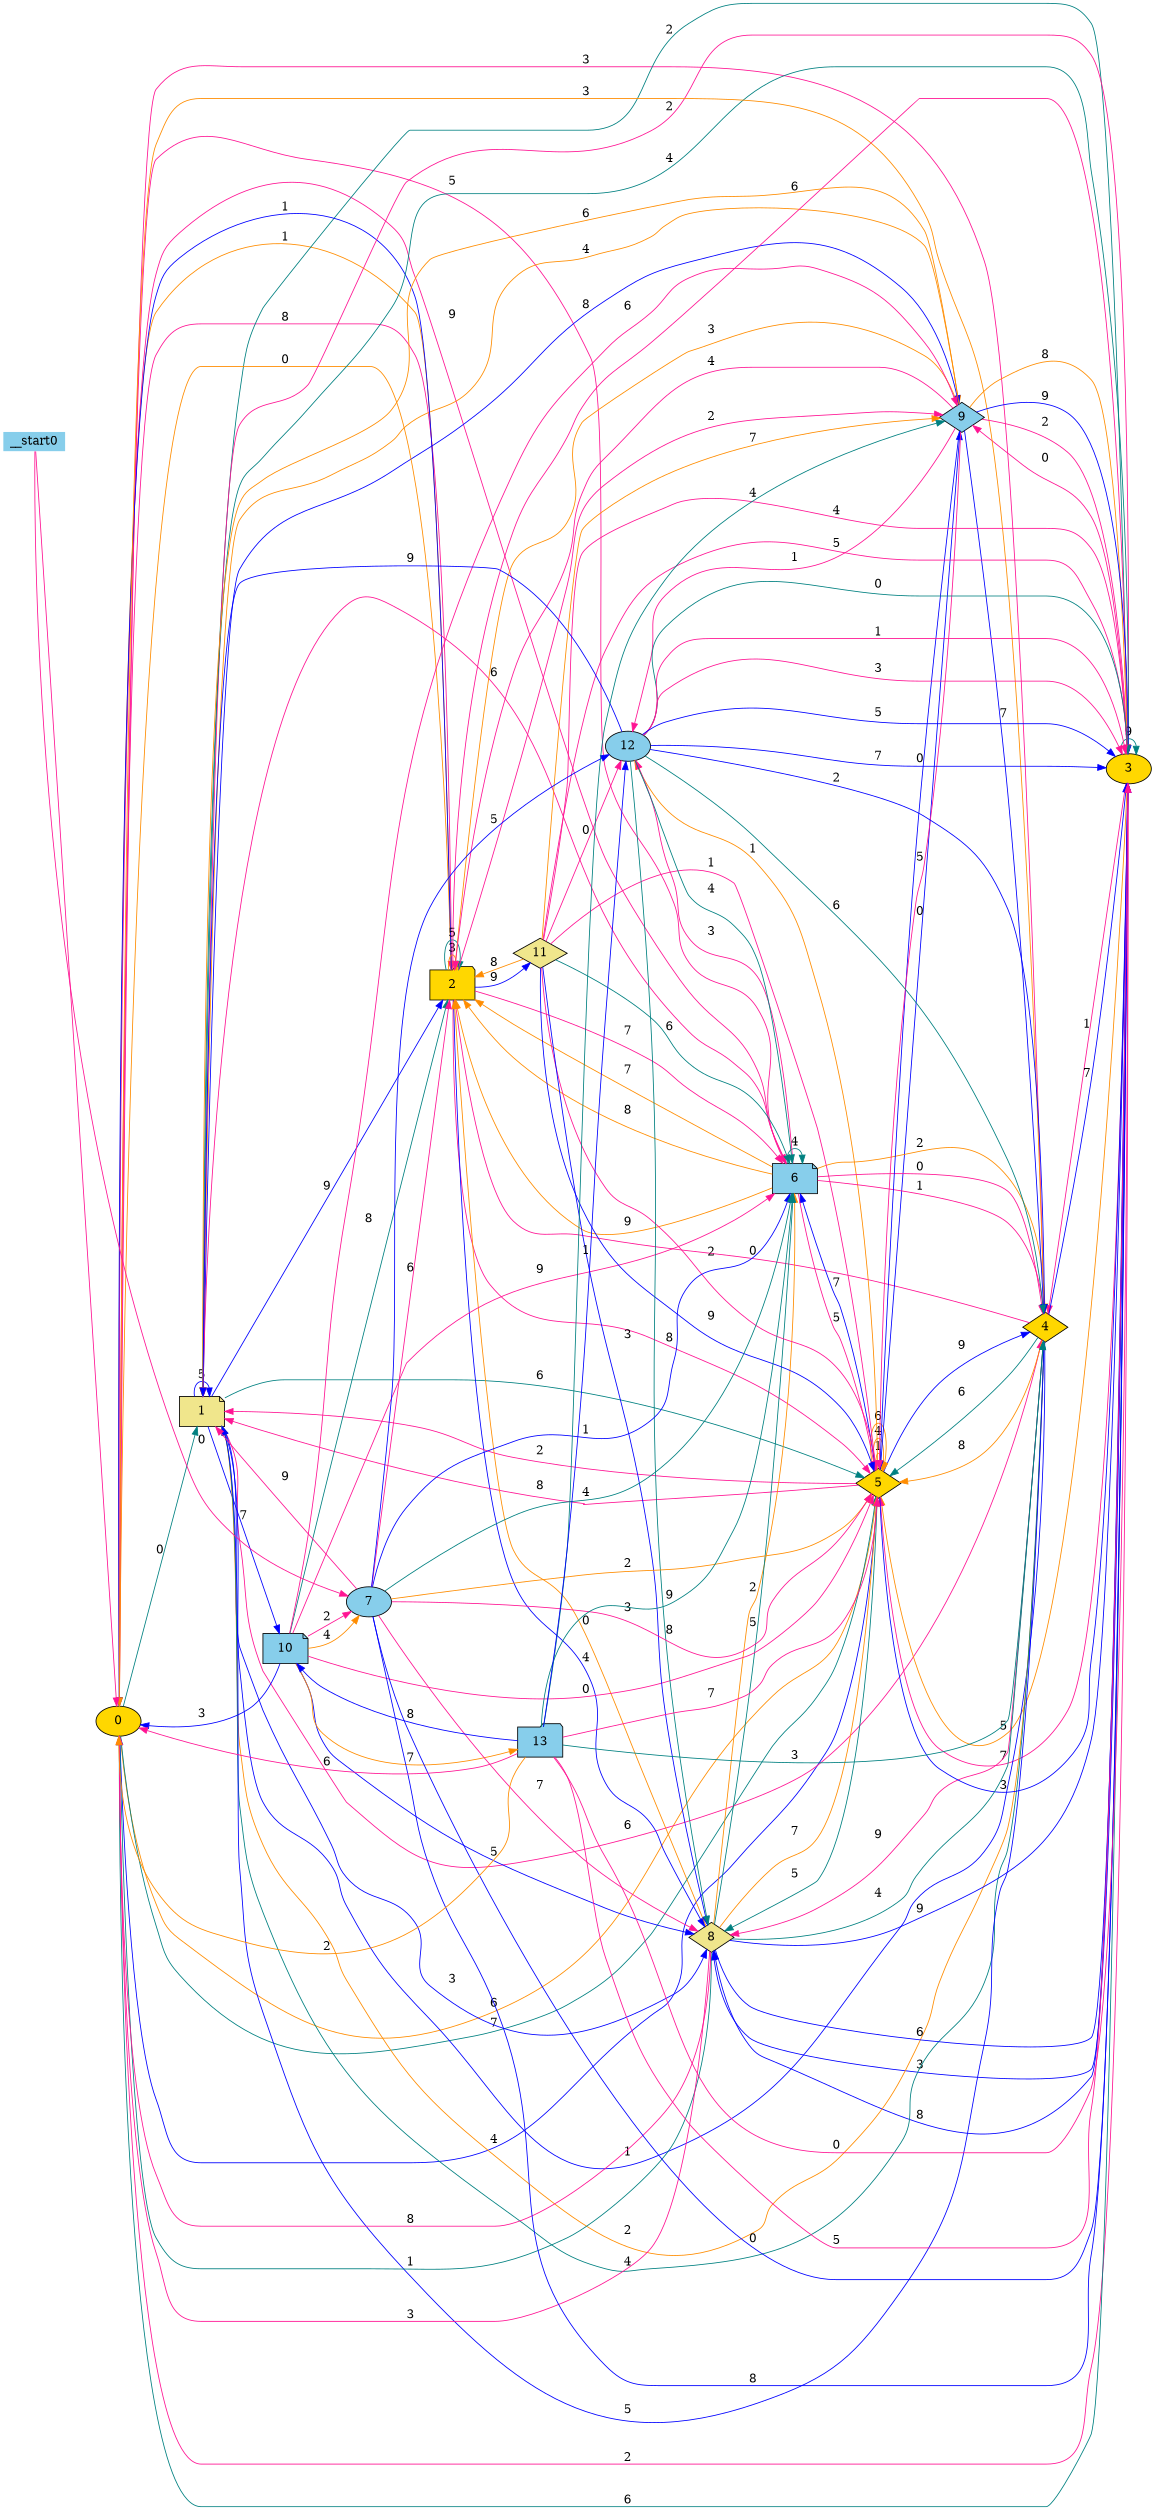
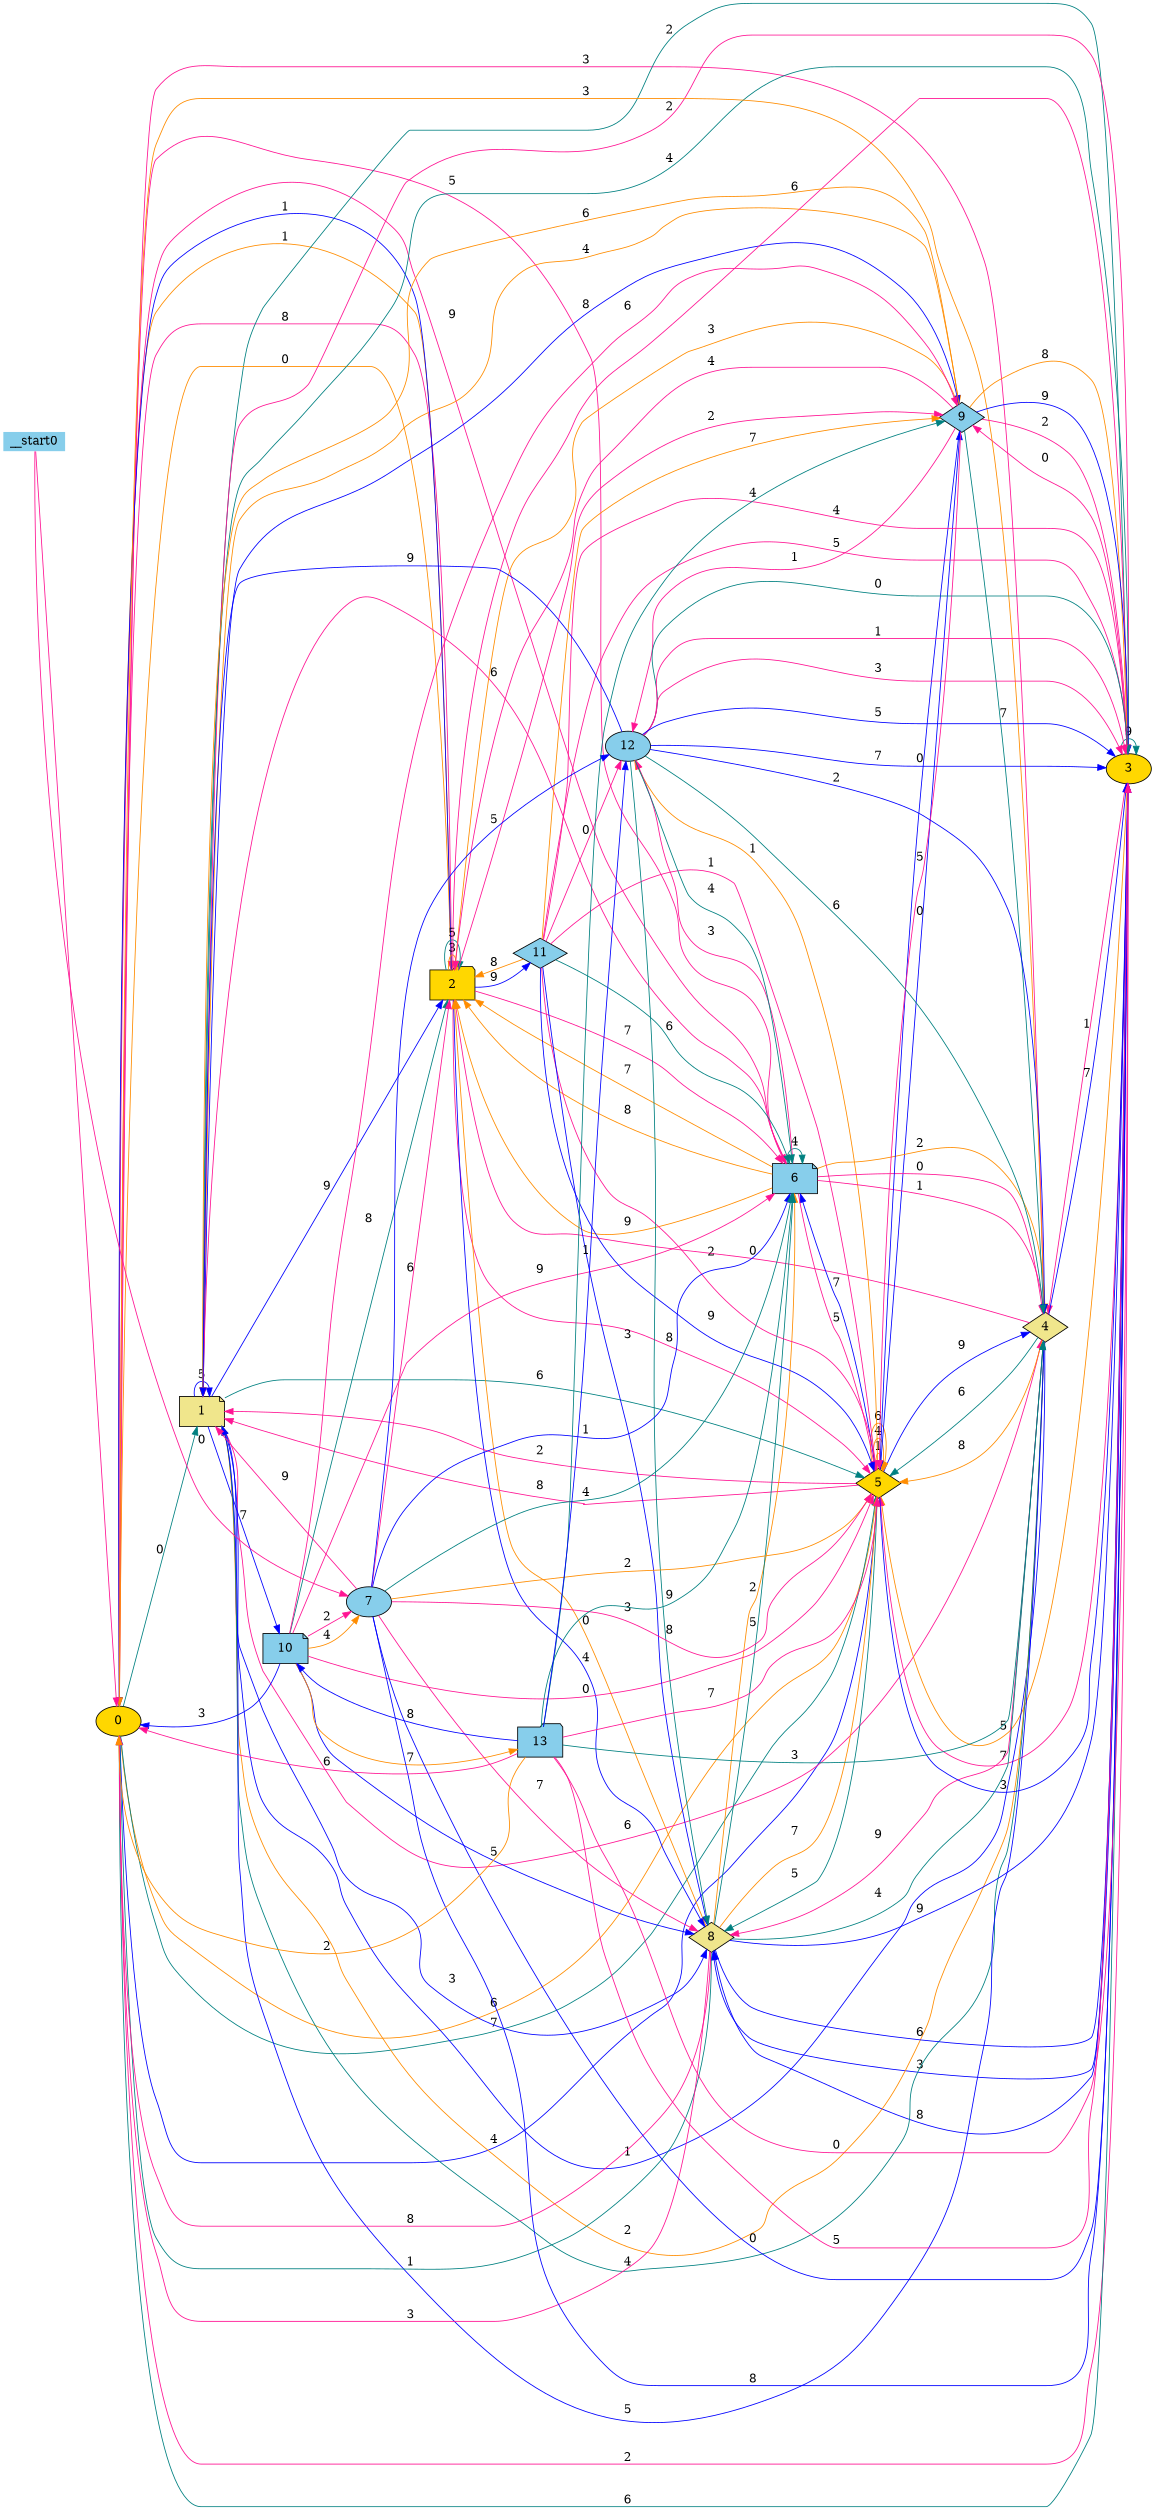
(1014, 867) -> (1014, 867)
(540, 953) -> (540, 953)
(1045, 1327) -> (1045, 1327)
